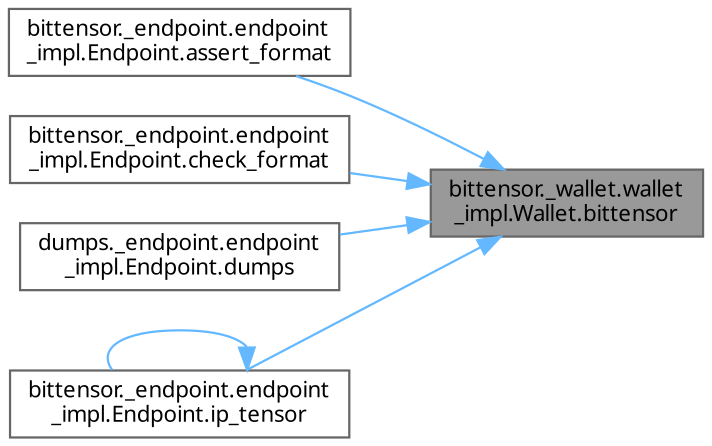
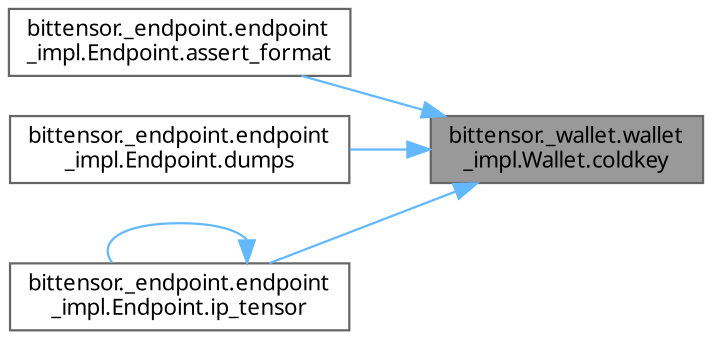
(180, 150) -> none
(567, 203) -> (567, 150)
(180, 257) -> (180, 150)
